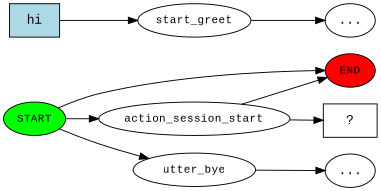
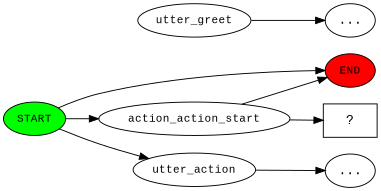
(35, 20) -> none
(194, 20) -> (194, 20)
(194, 119) -> (194, 119)
(194, 170) -> (194, 170)
